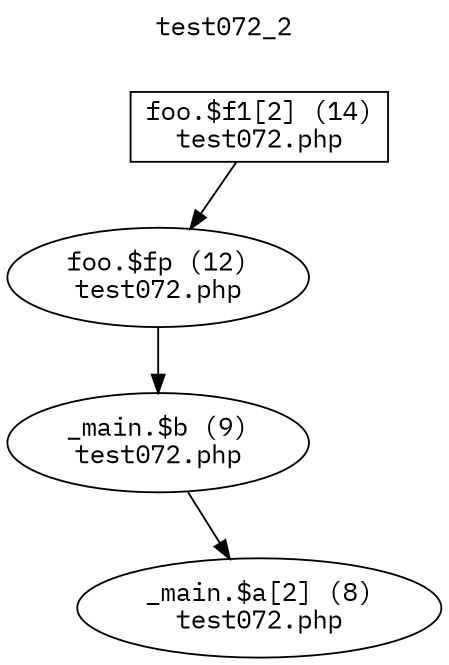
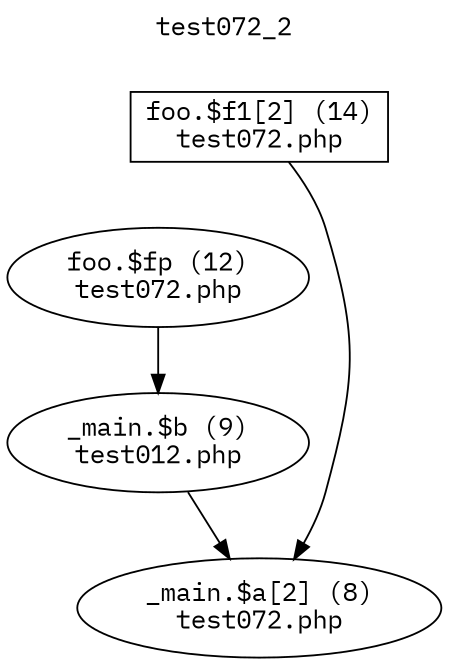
(219, 188) -> (349, 350)
(158, 443) -> (158, 443)
